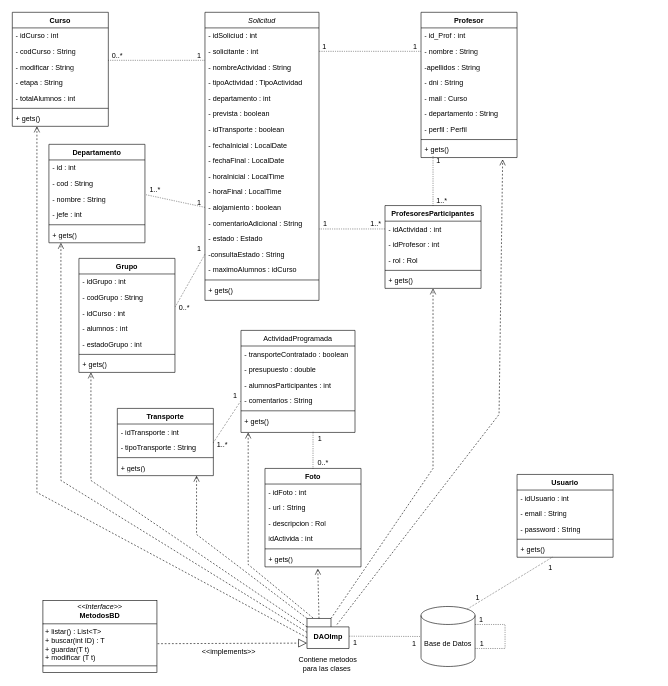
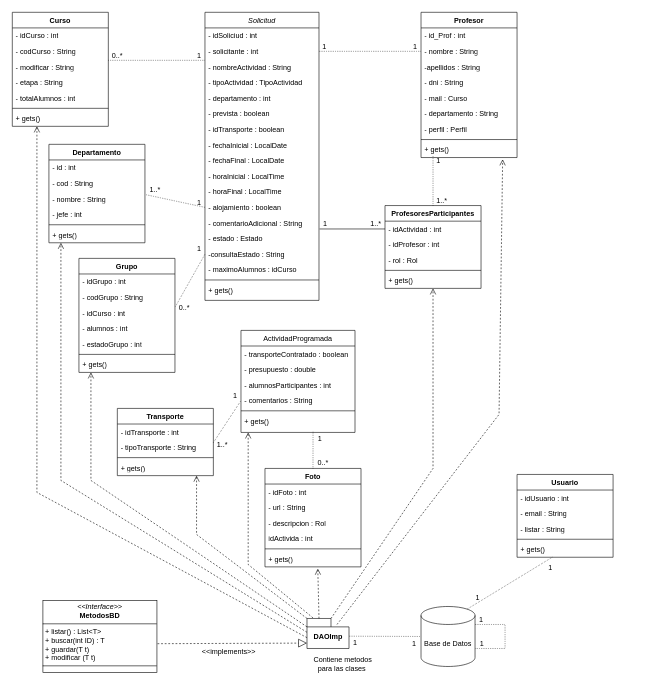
(351, 229) -> (351, 229)
(554, 530) -> (548, 530)
(328, 664) -> (343, 664)
